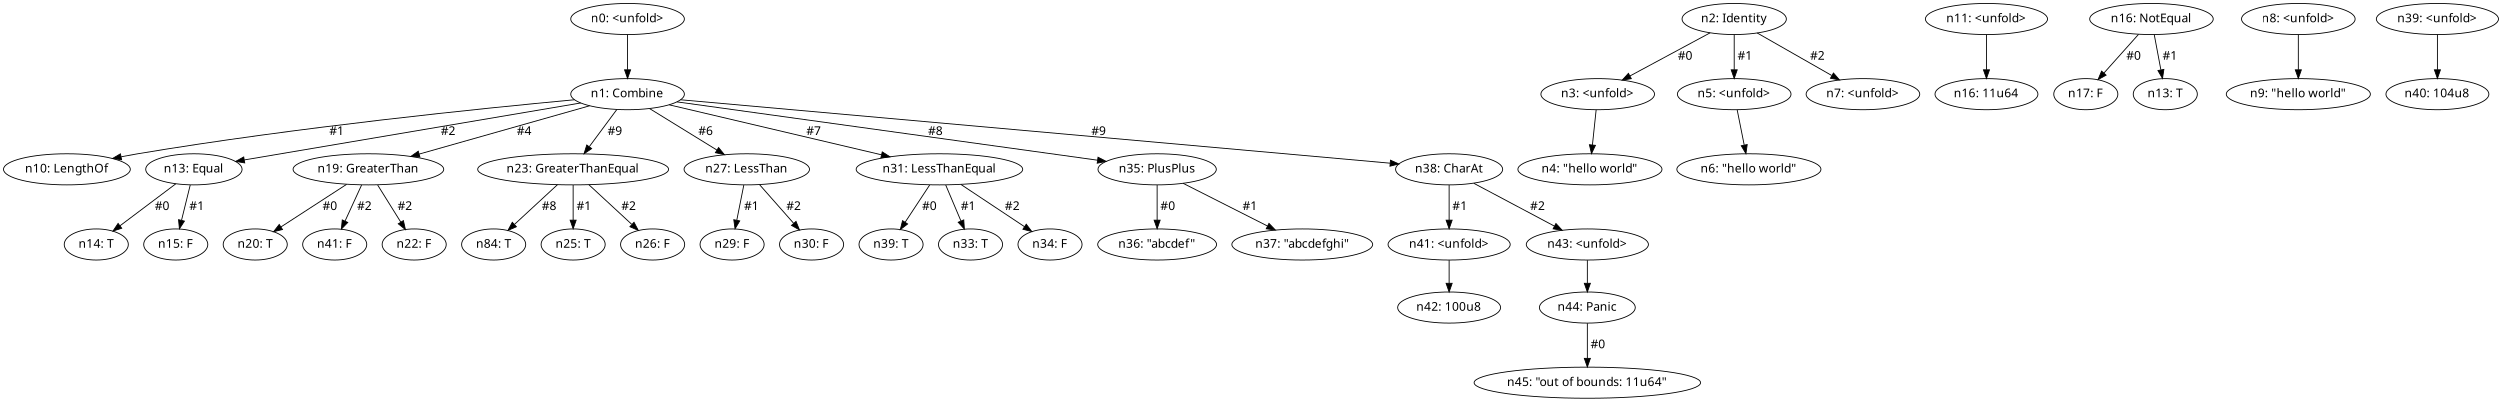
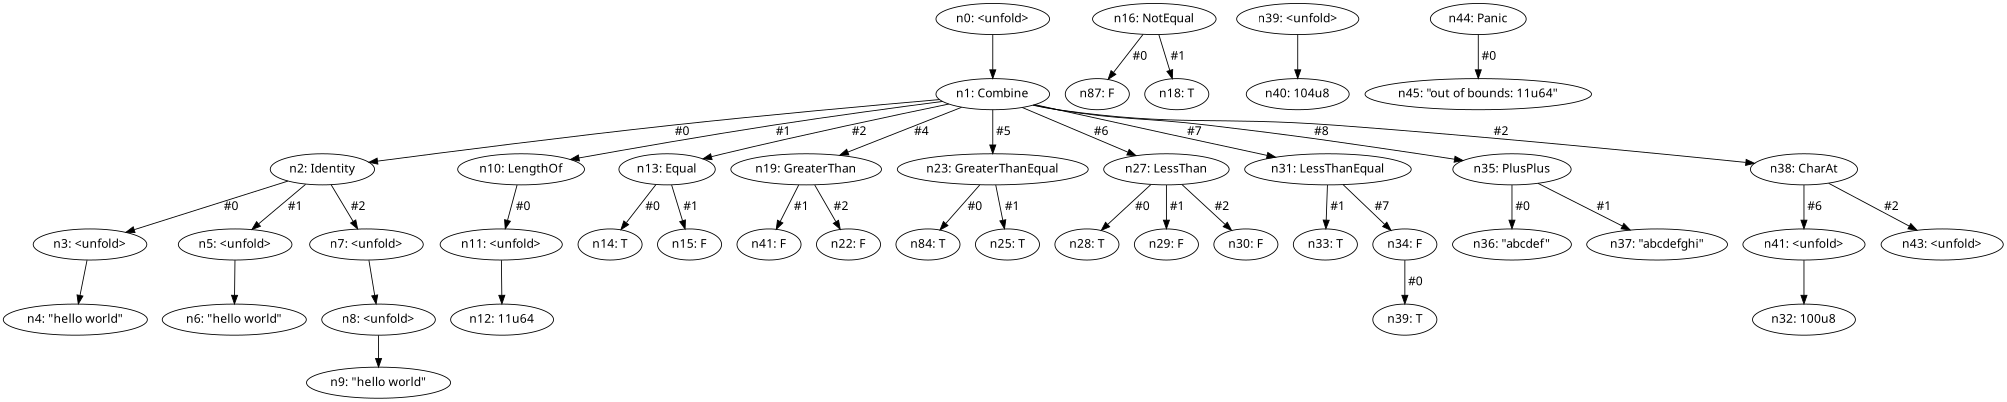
(1986, 94) -> (502, 320)
(2086, 94) -> (1097, 94)
(2165, 94) -> (1177, 94)
none -> (658, 127)
(615, 132) -> (1004, 132)
(1099, 132) -> (1501, 132)
none -> (512, 203)
(917, 204) -> (1405, 278)
(365, 207) -> (801, 207)
(549, 207) -> (975, 207)
(1012, 207) -> (1382, 207)
(1460, 207) -> (1815, 207)
(255, 244) -> none
(653, 244) -> none
none -> (1087, 244)
(1587, 272) -> none
none -> (372, 278)
(1449, 308) -> (1804, 320)
